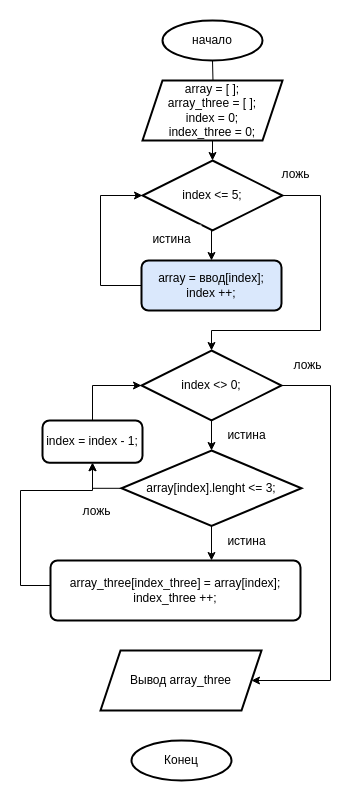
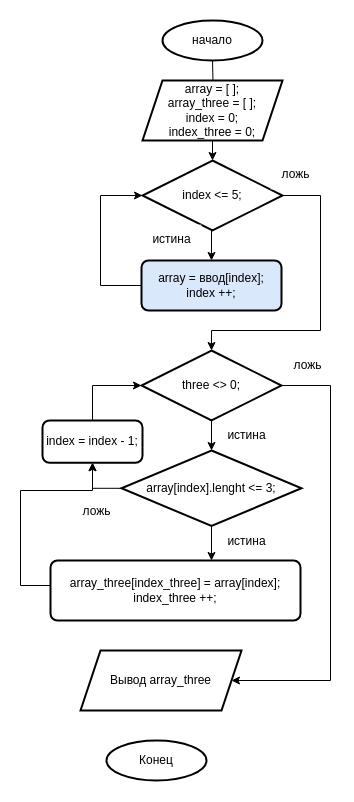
(212, 386) -> (212, 386)
(181, 681) -> (161, 681)
(182, 761) -> (157, 761)
